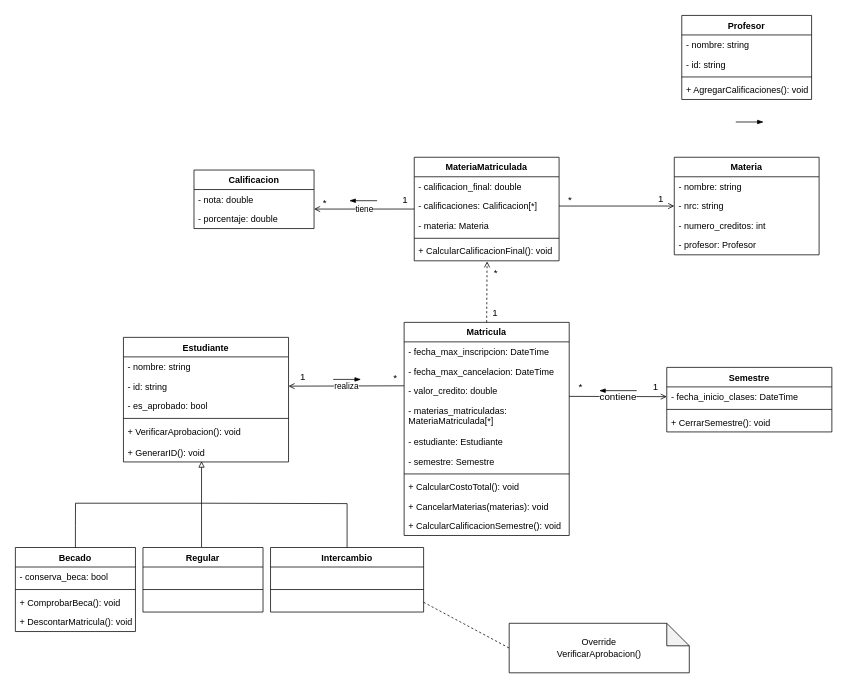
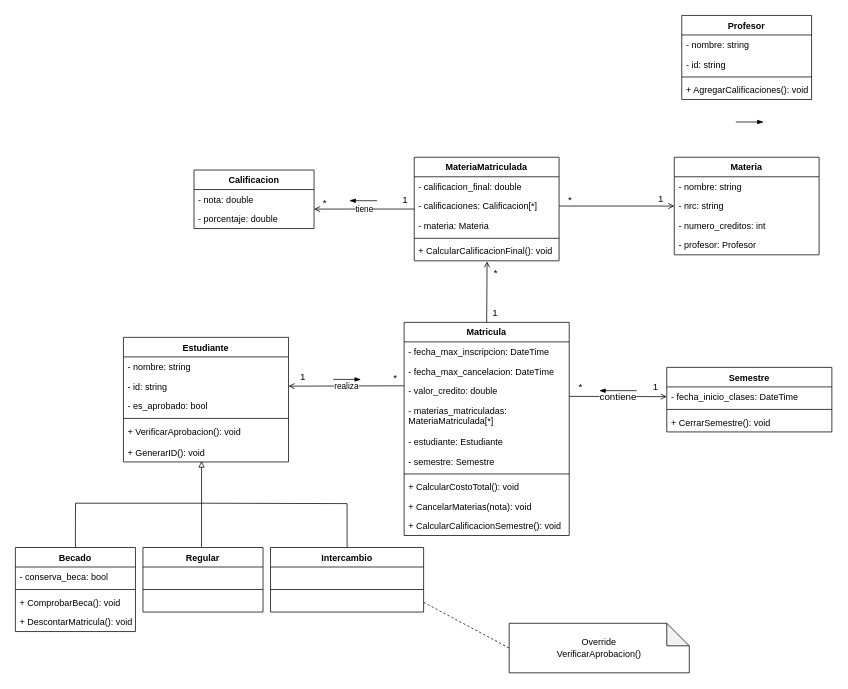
(487, 292) -> (487, 292)
(485, 506) -> (477, 506)
